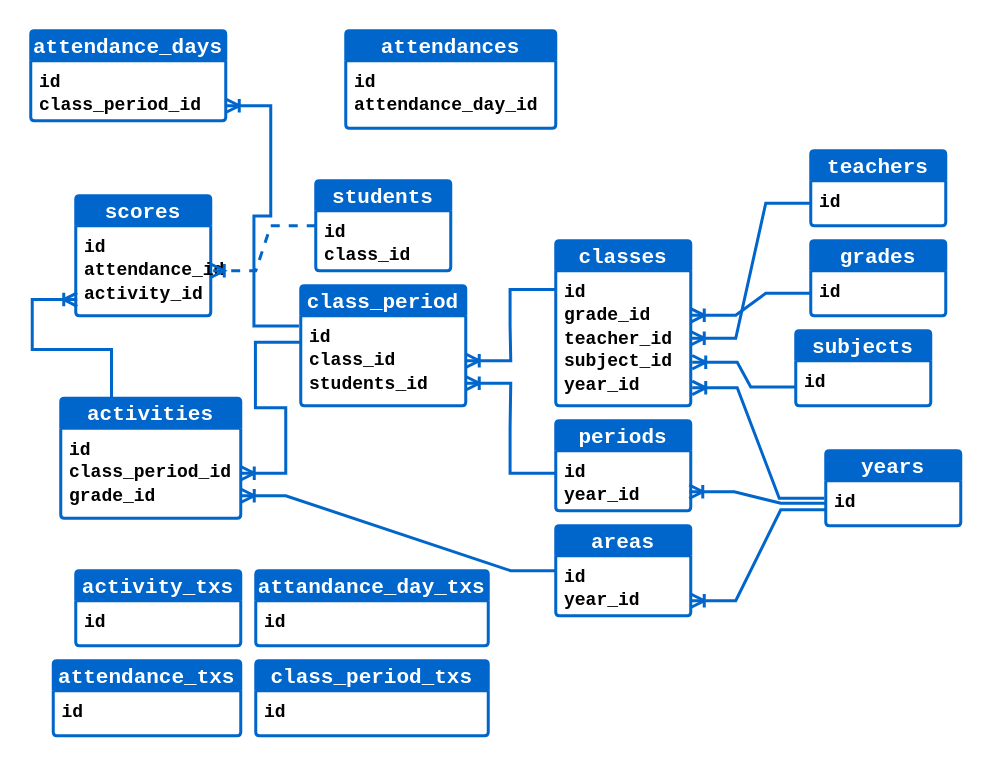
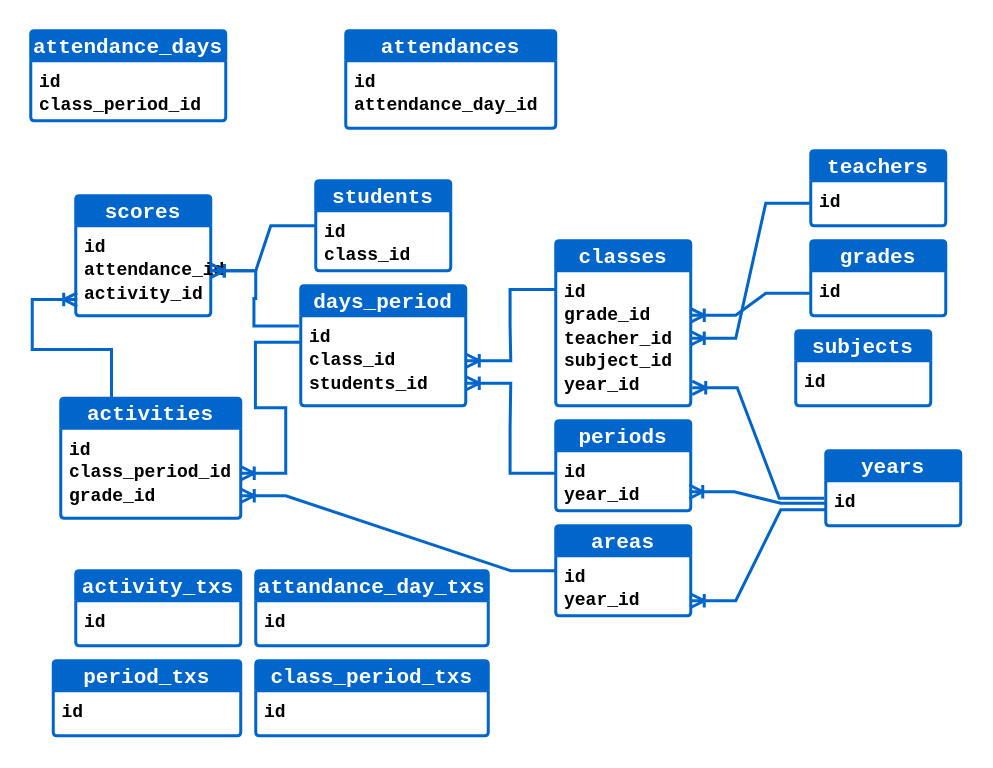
(271, 190) -> (256, 287)
(269, 230) -> (269, 230)
(383, 301) -> (383, 301)
(744, 374) -> none
(147, 676) -> (147, 676)
